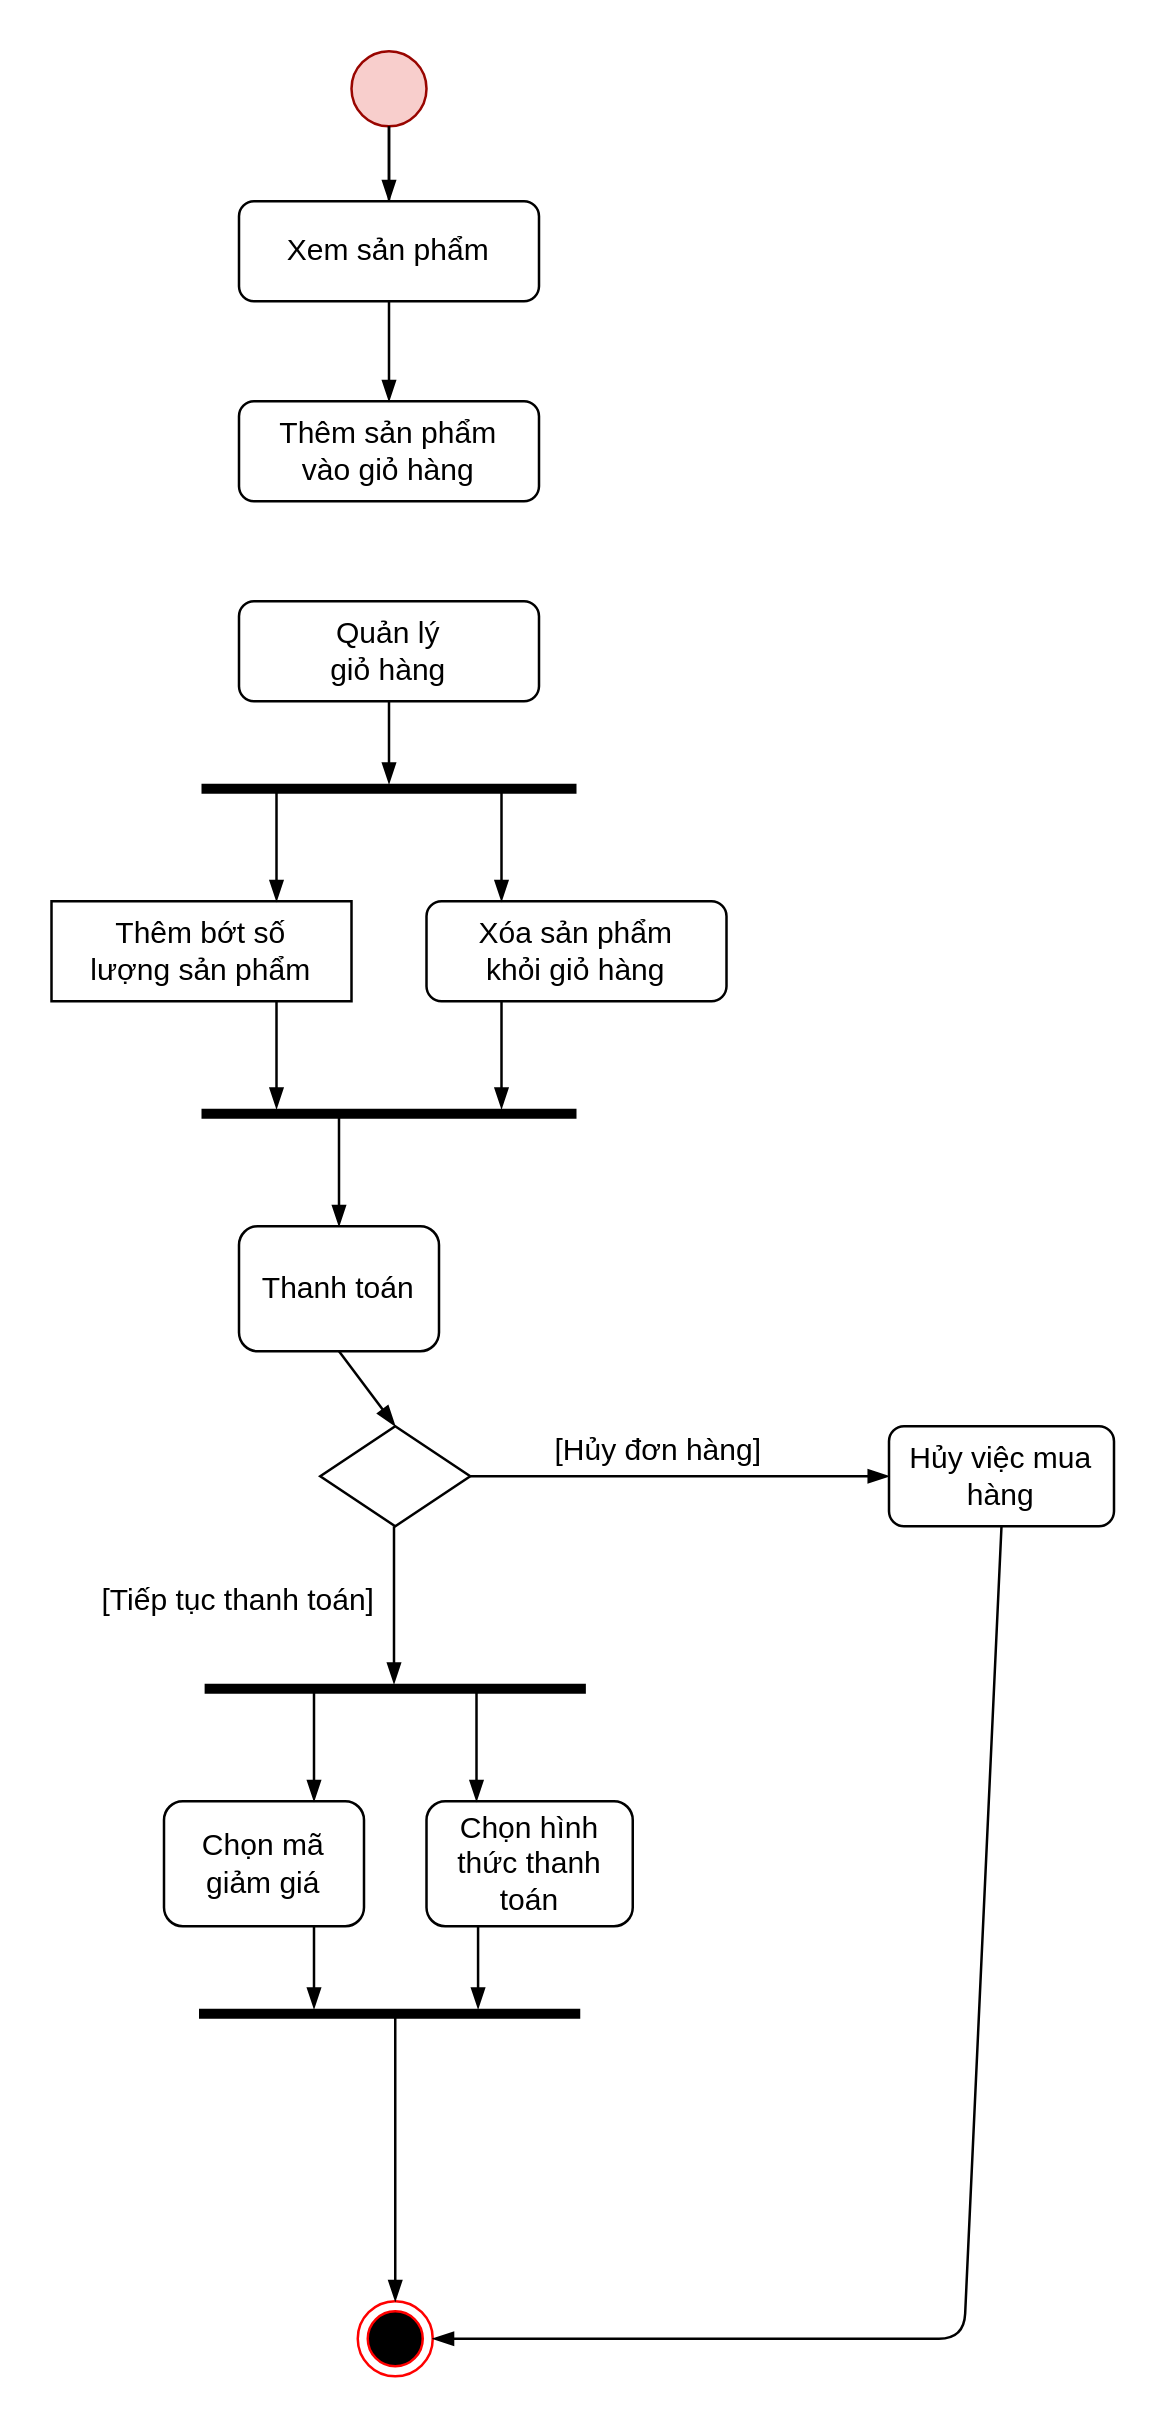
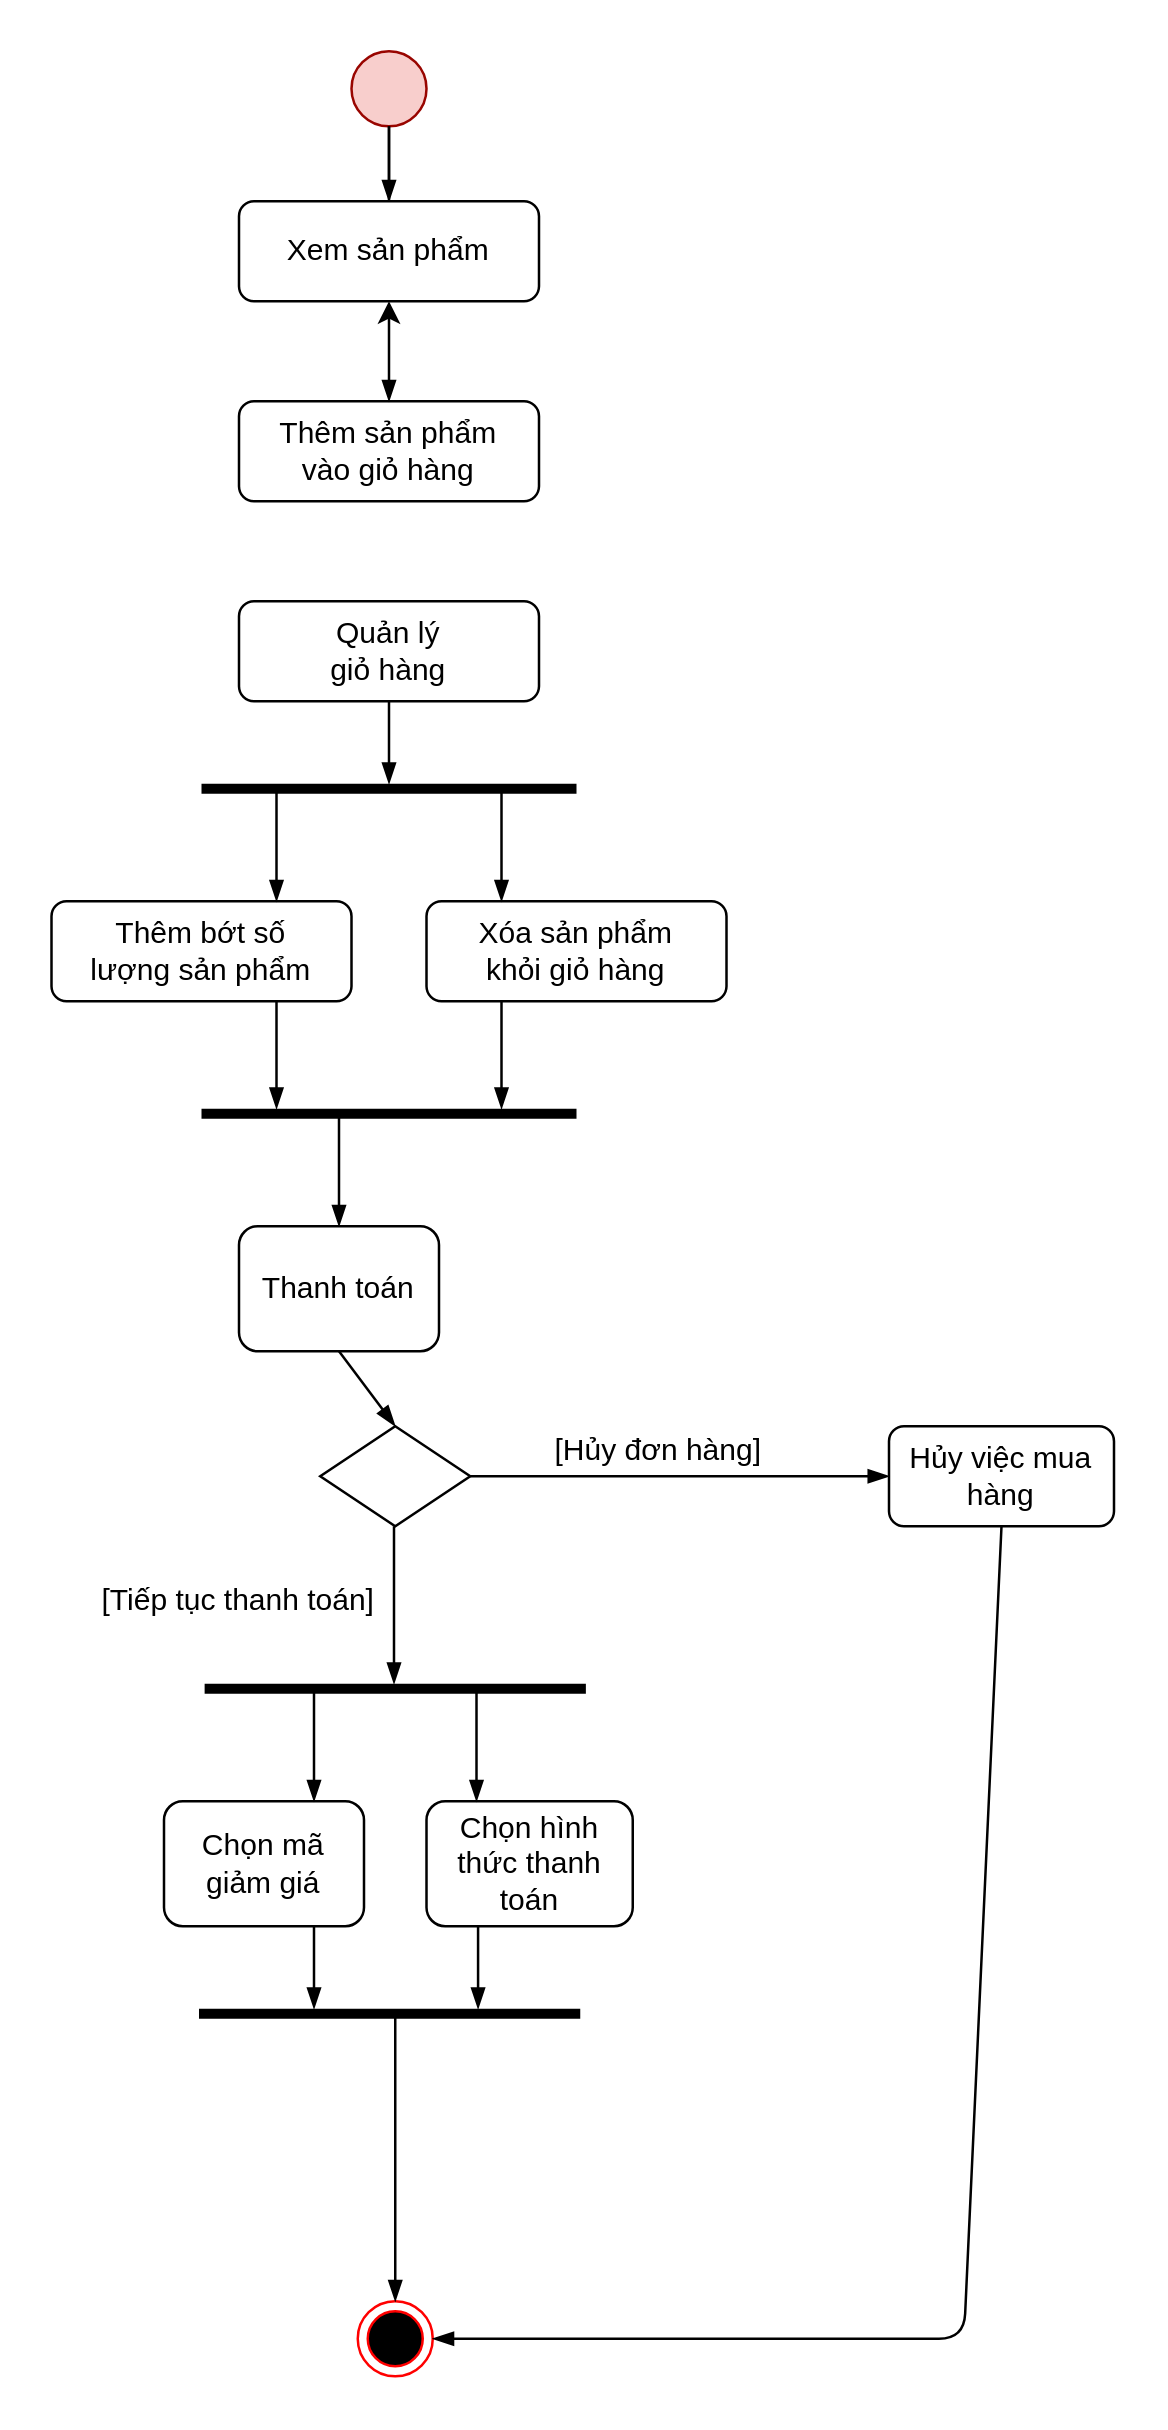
(389, 312) -> (389, 319)
(201, 951) -> (201, 951)
